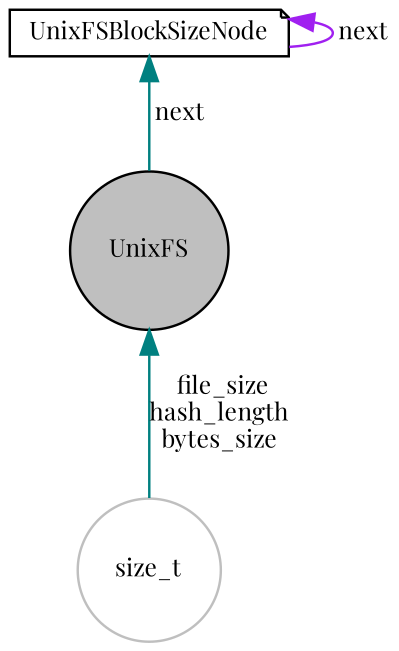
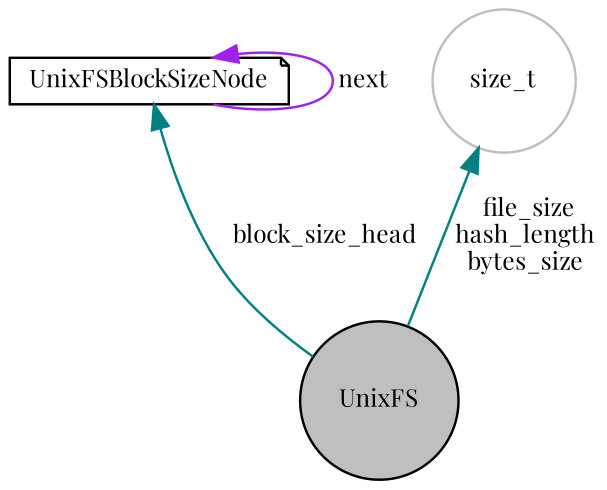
(177, 114) -> (323, 237)
(149, 427) -> (439, 248)
